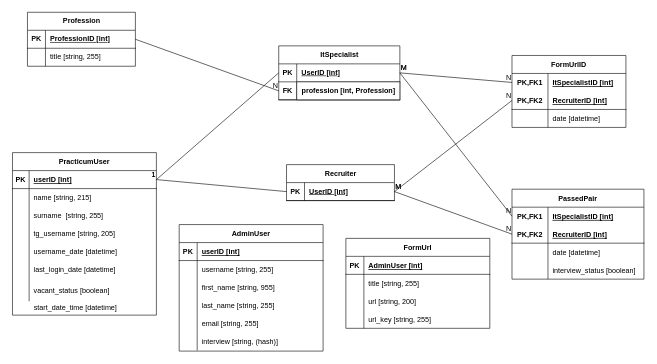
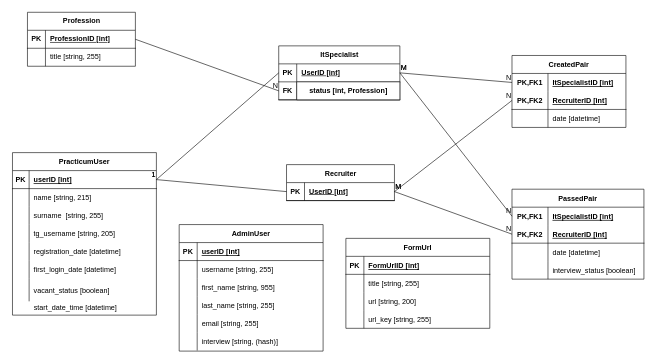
(569, 65) -> (569, 65)
(349, 91) -> (349, 91)
(80, 252) -> (86, 252)
(396, 266) -> (396, 266)
(81, 270) -> (83, 270)
